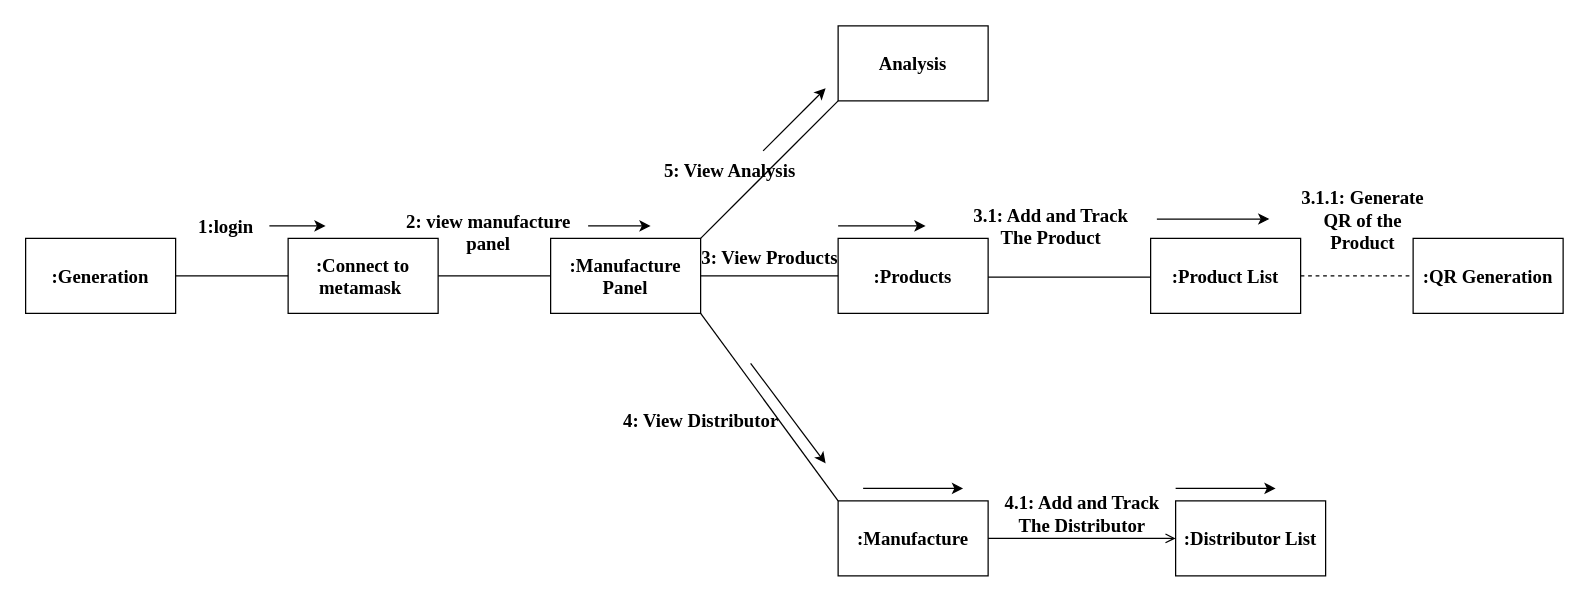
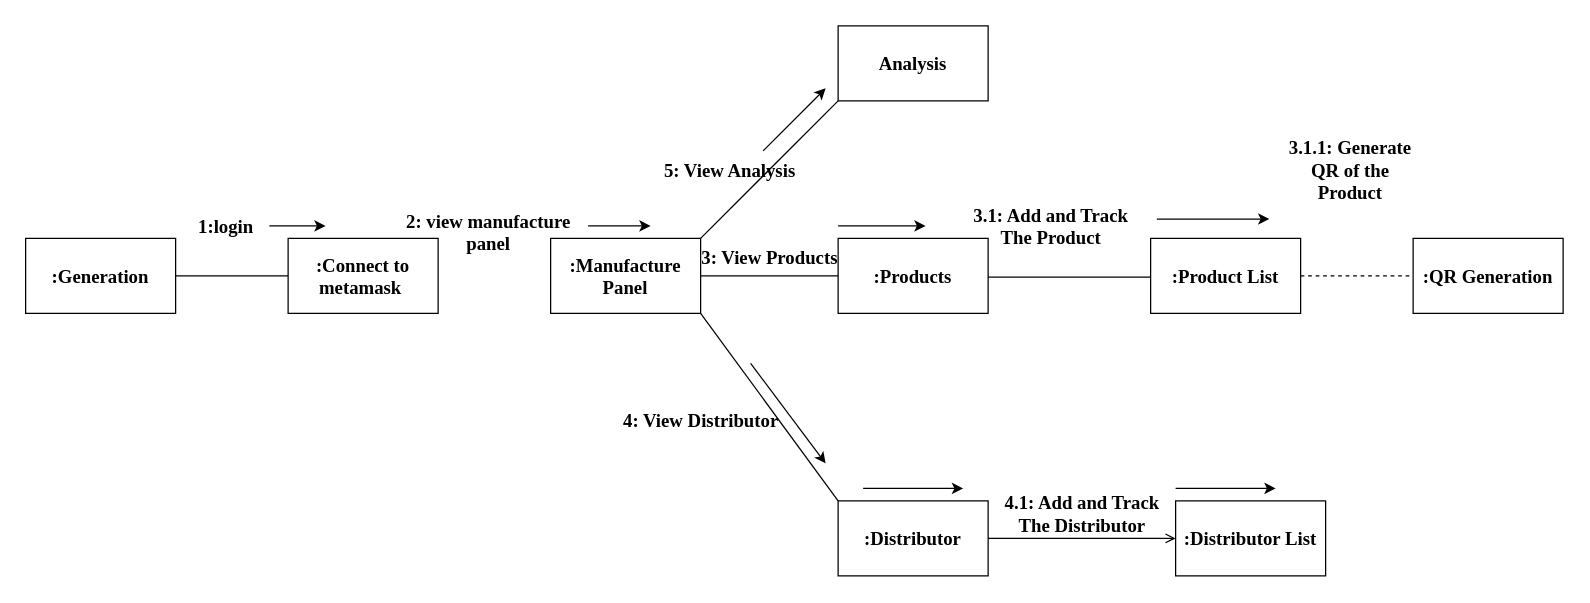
(1363, 219) -> (1351, 169)
(494, 276) -> none
(913, 538) -> (913, 538)
